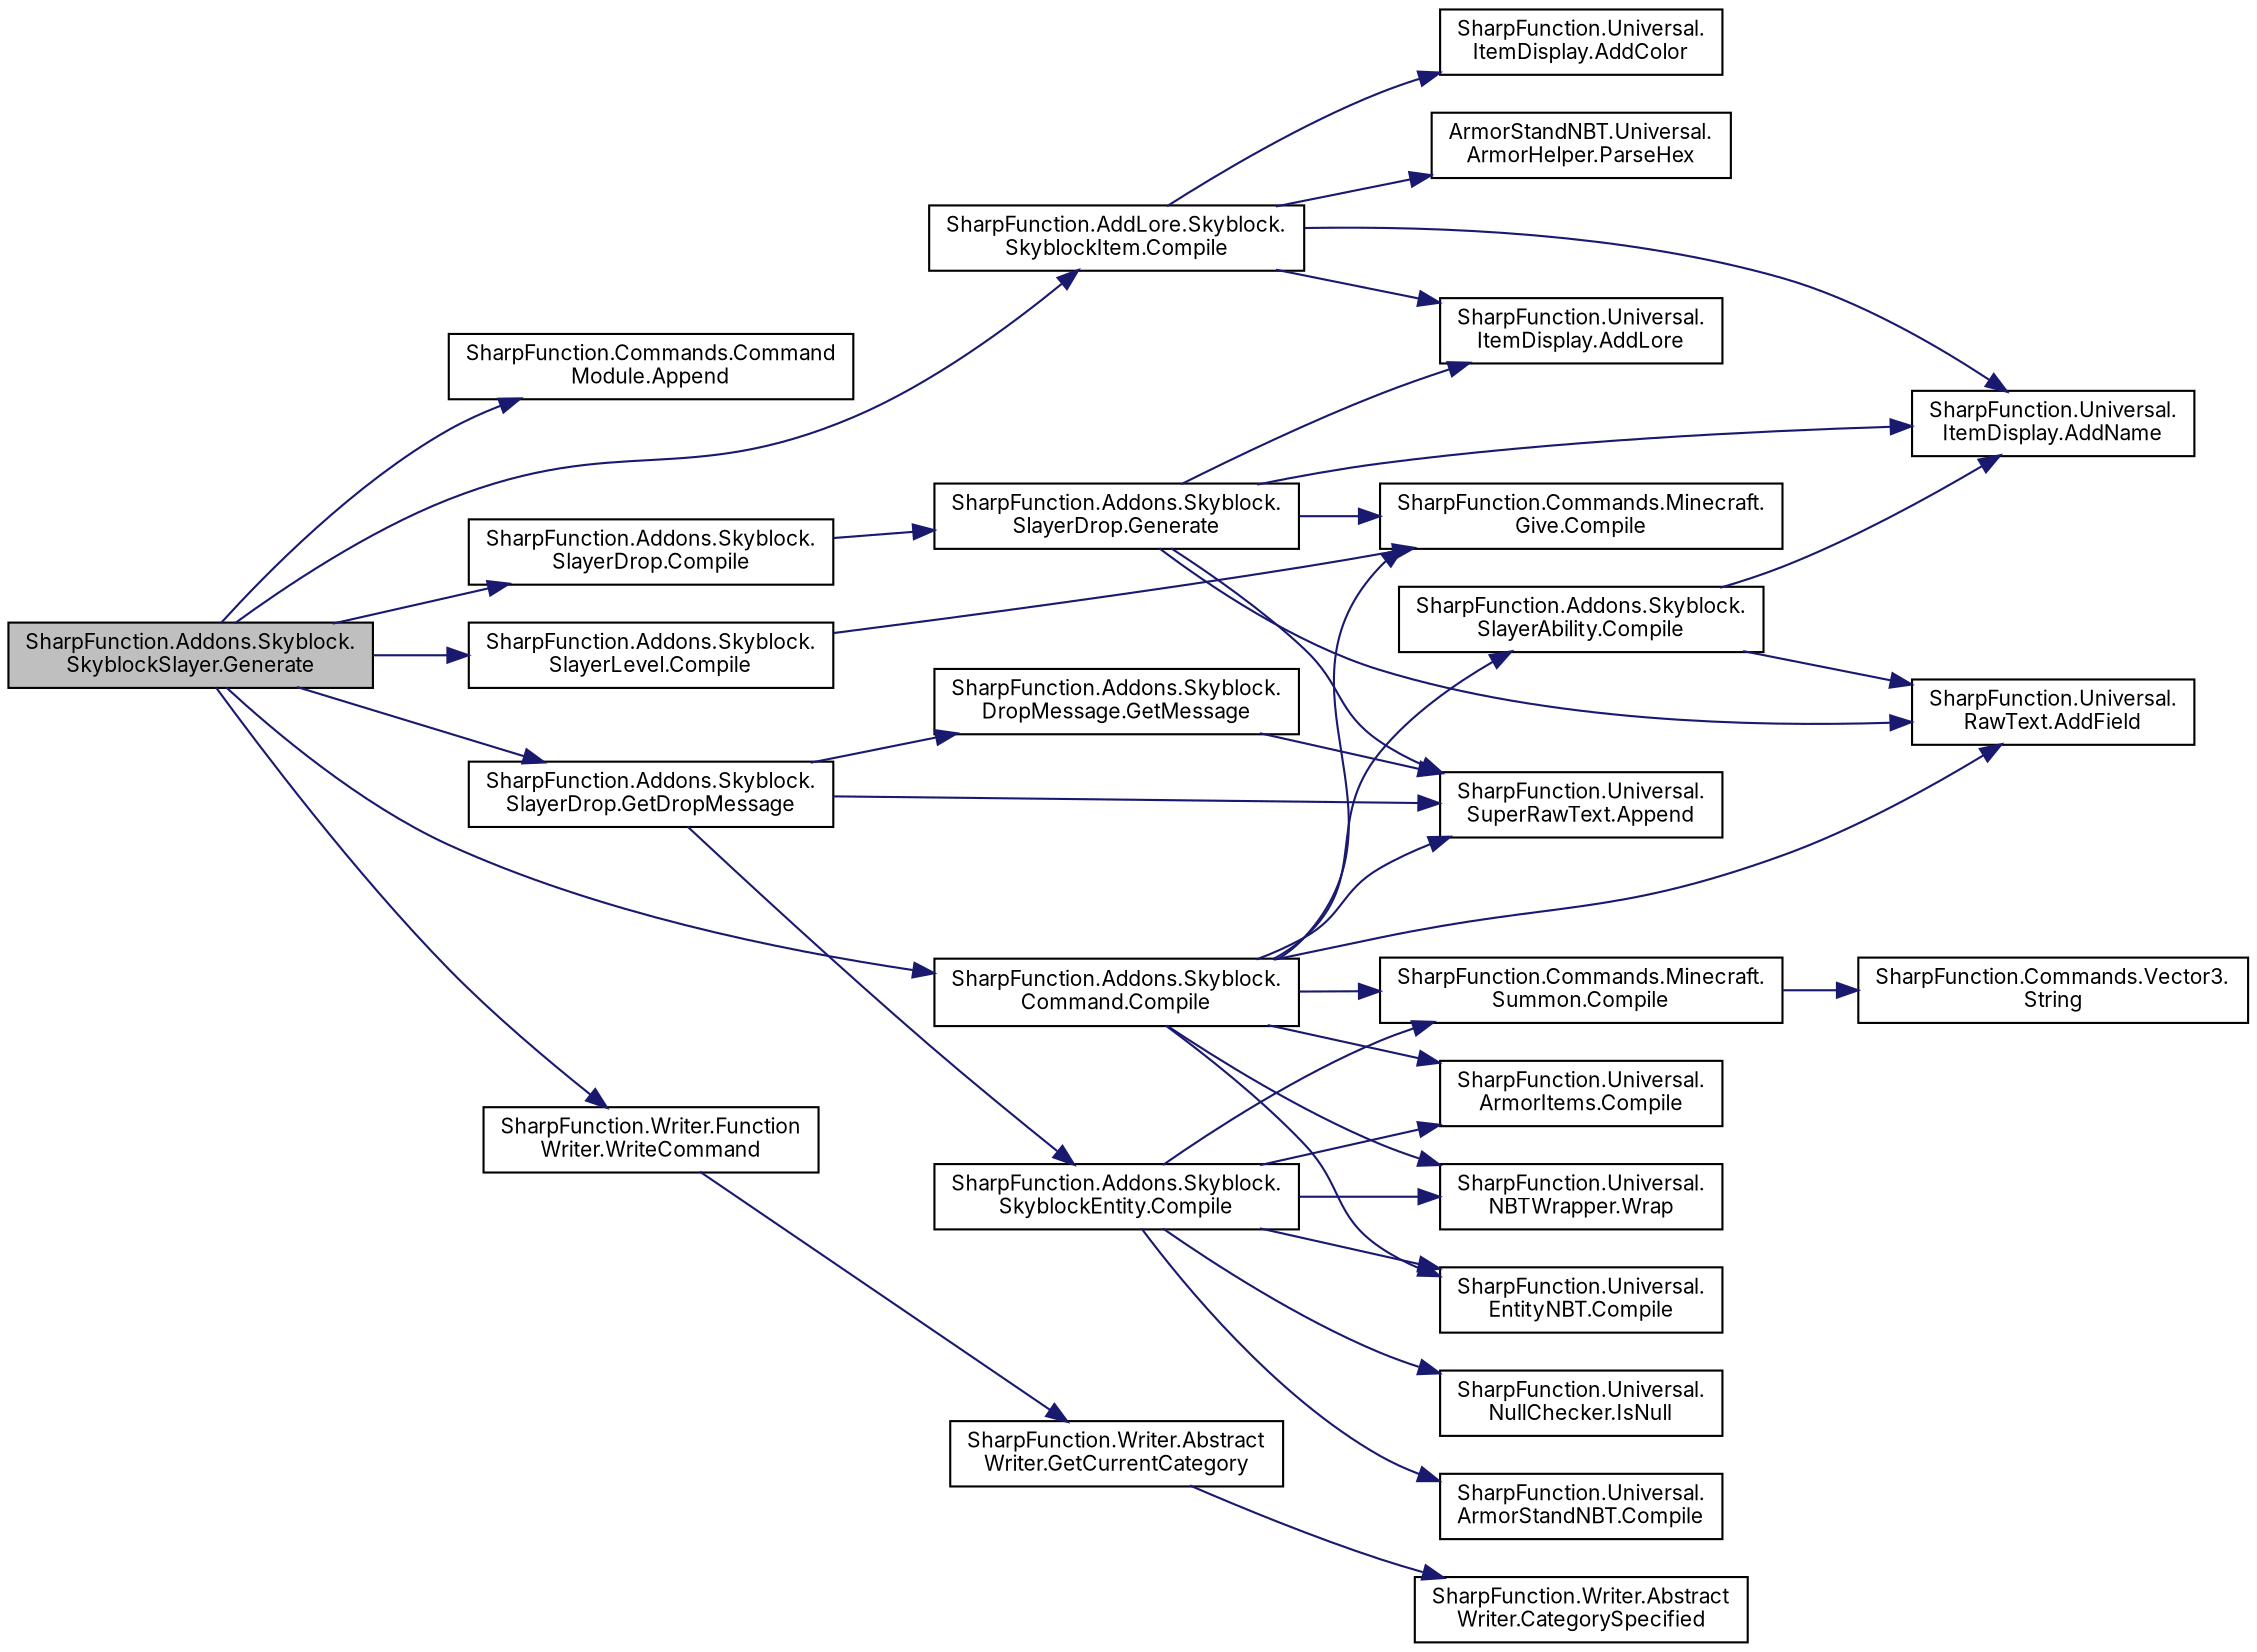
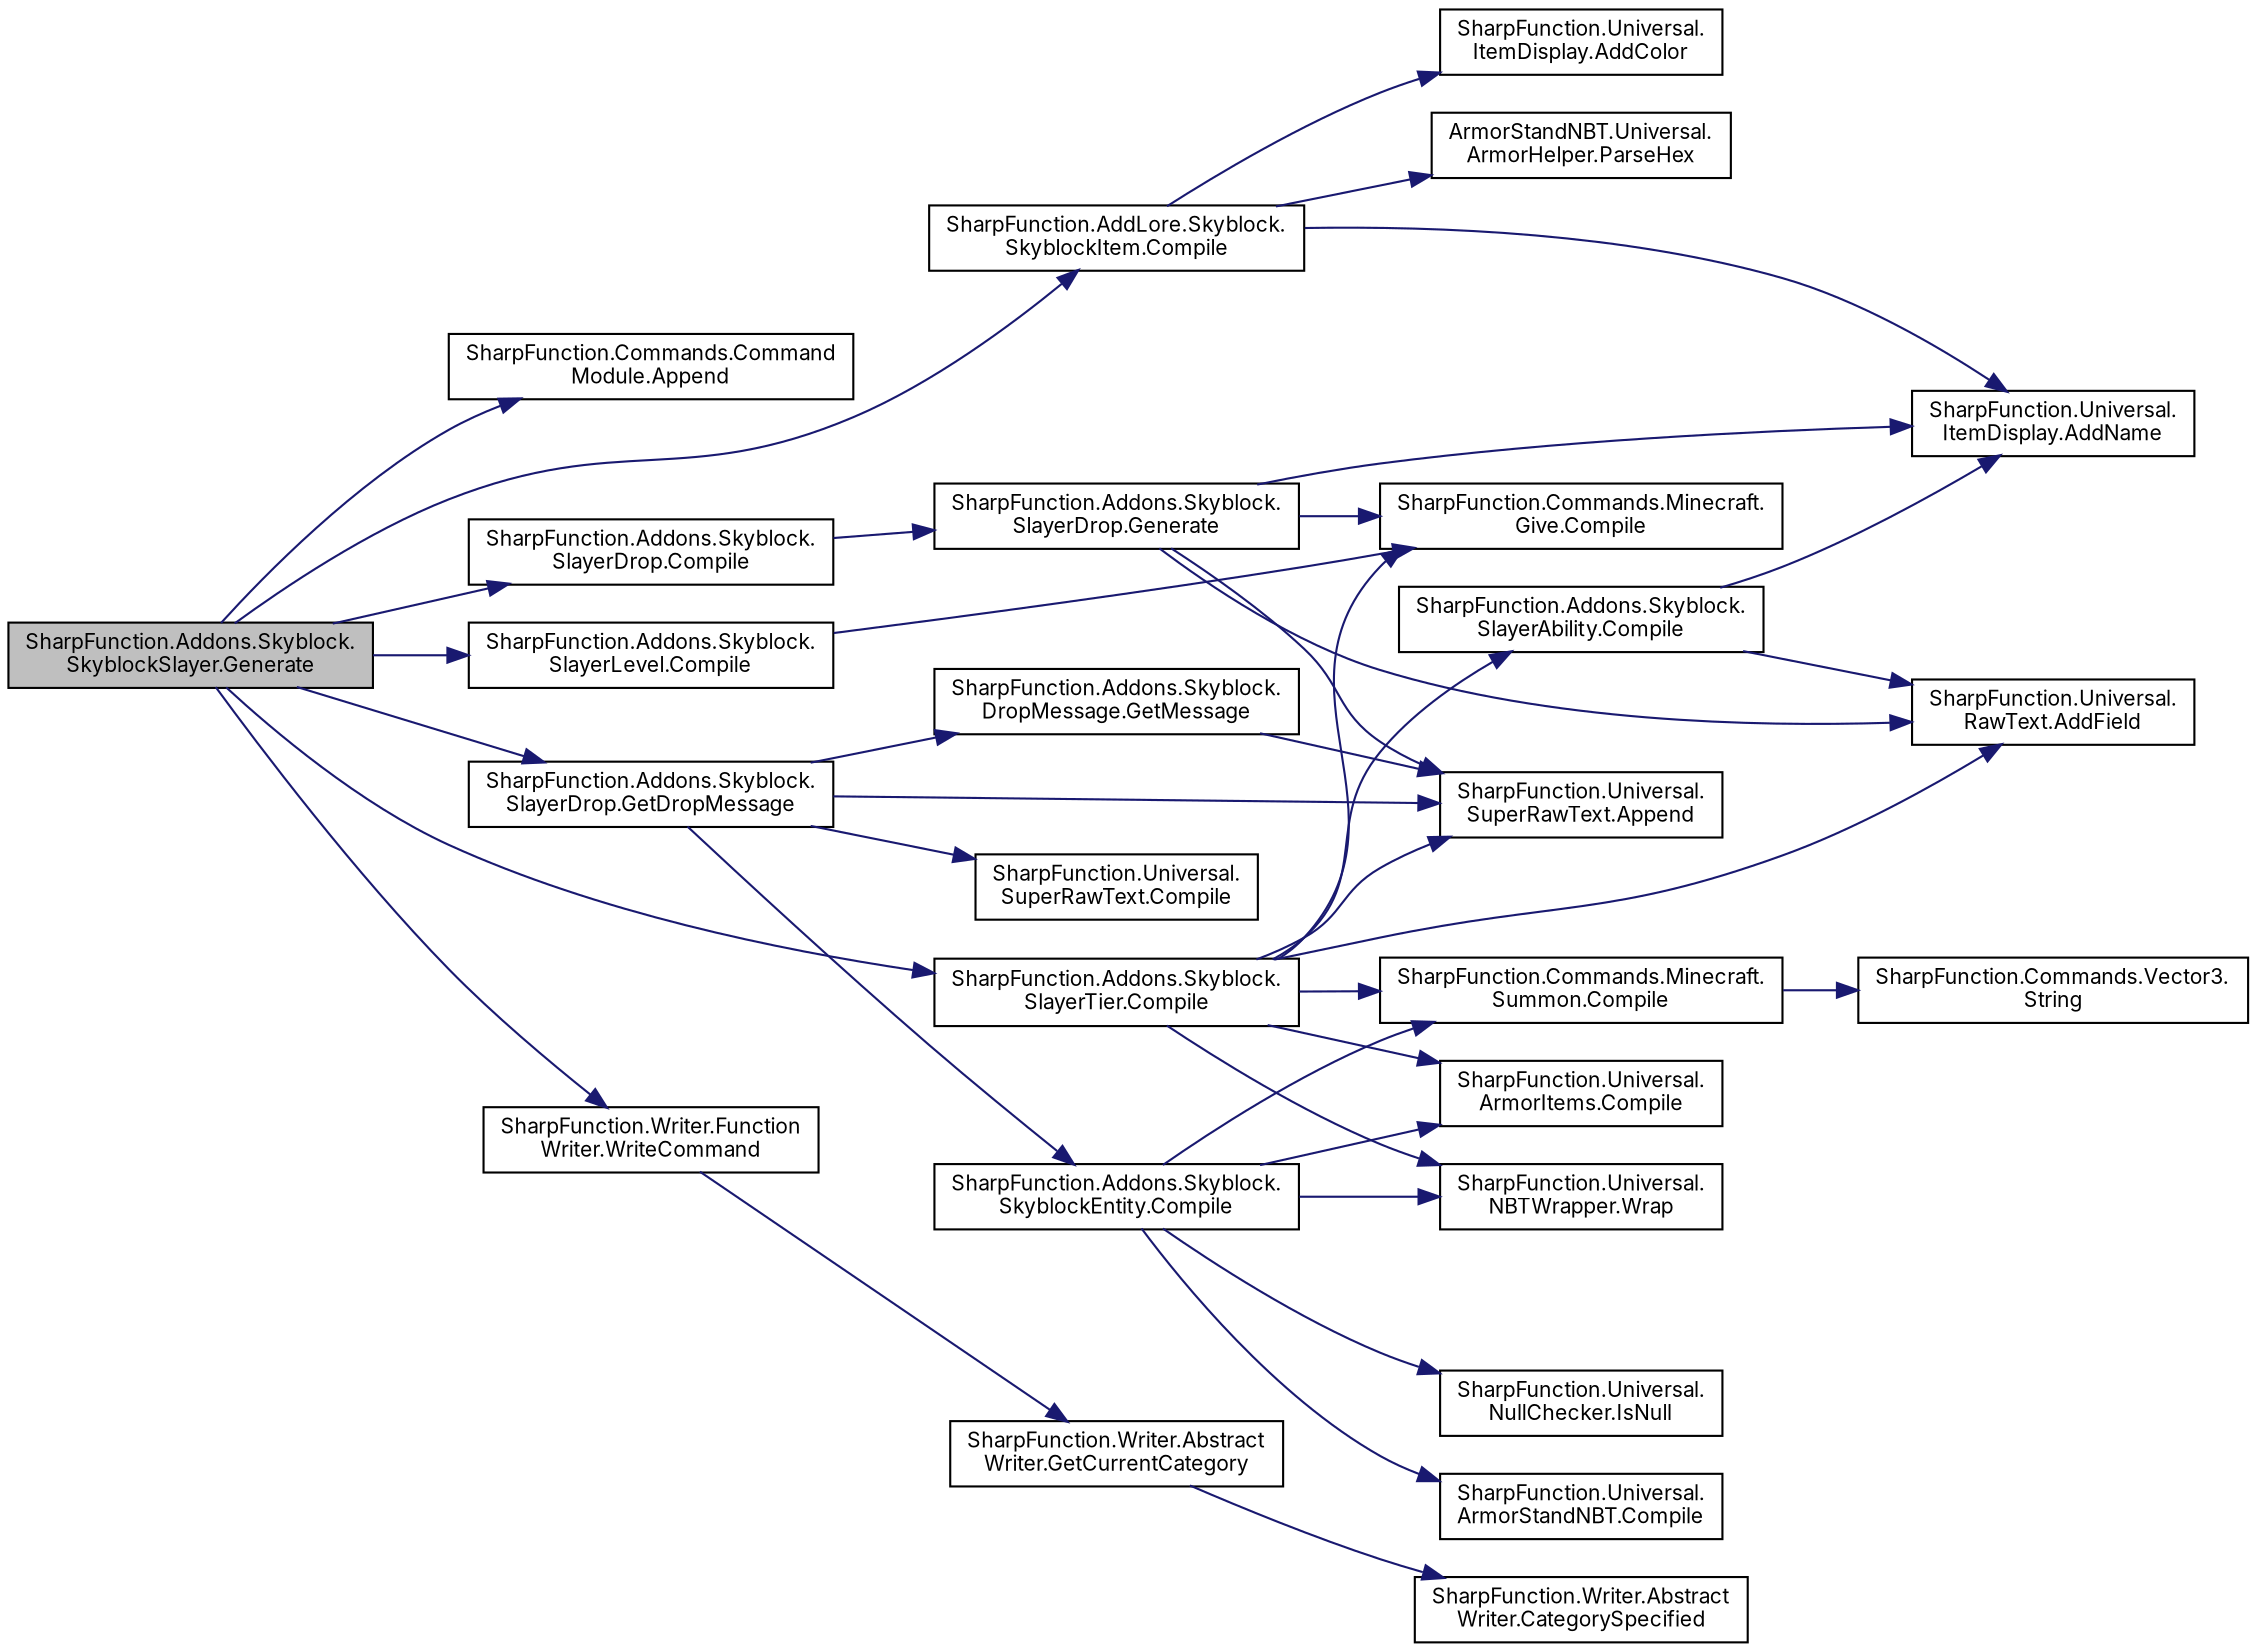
(1581, 331) -> none
none -> (1117, 887)
(1117, 992) -> (1117, 992)
(1581, 1300) -> none
